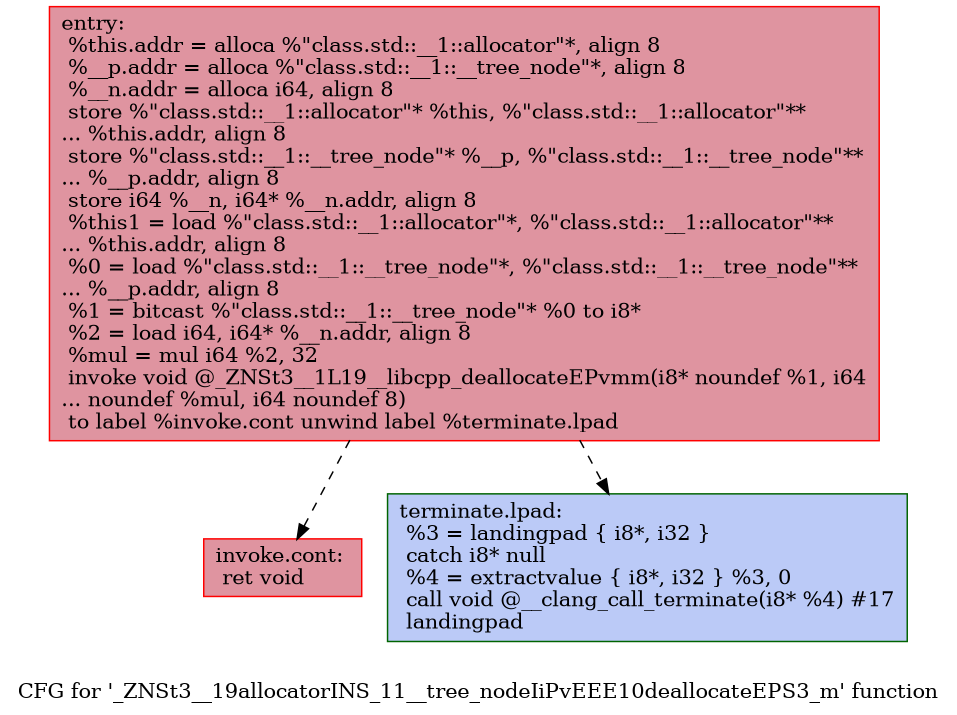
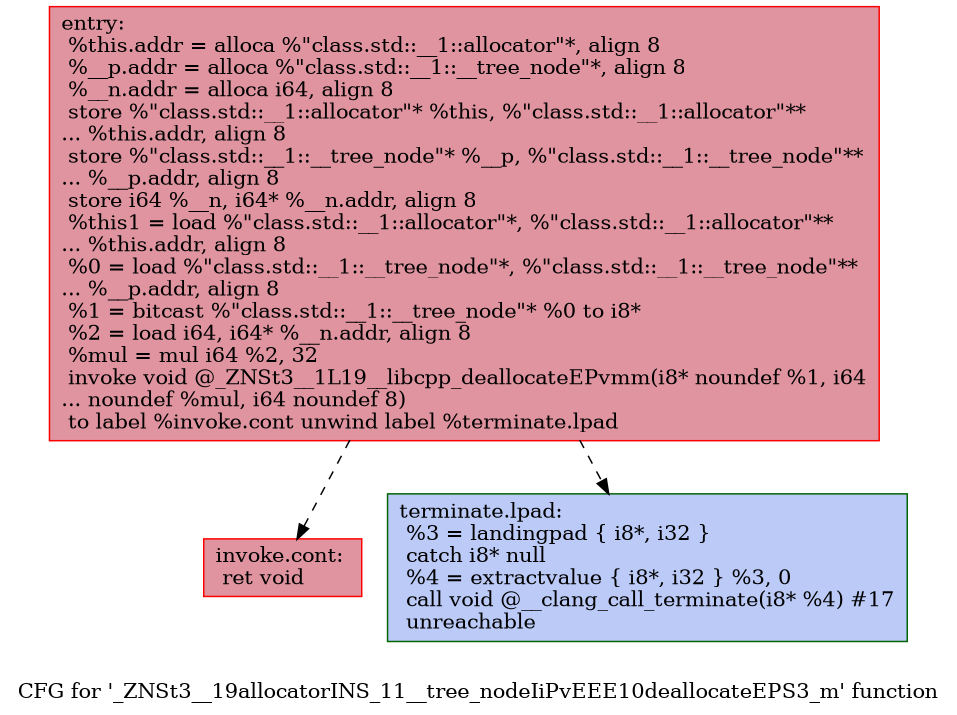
(462, 622) -> (468, 622)
